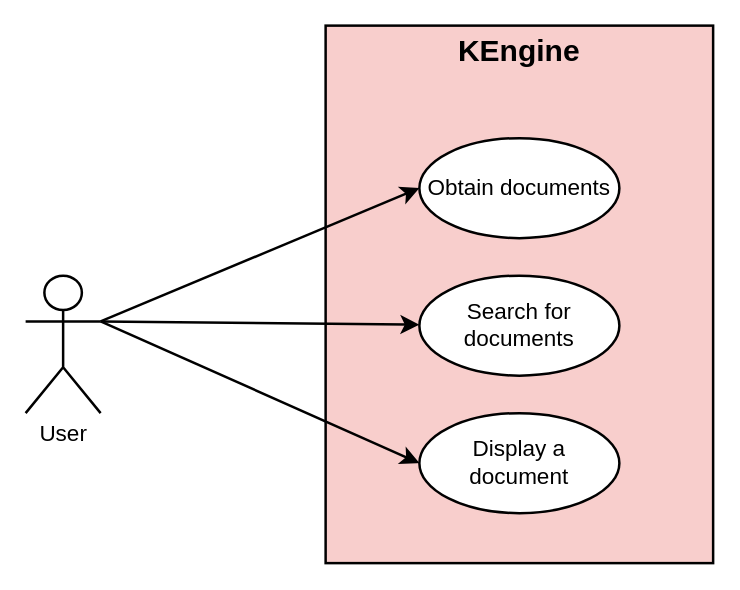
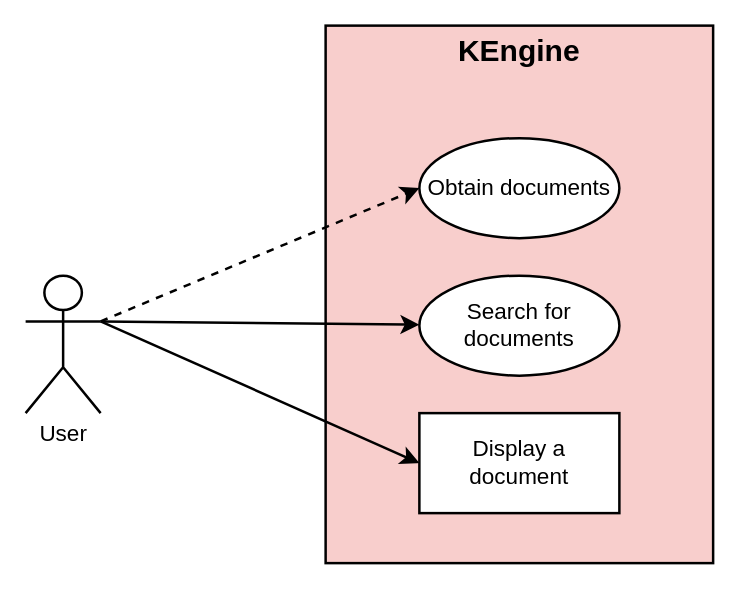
(254, 257) -> (254, 257)
(519, 463) -> (519, 463)
